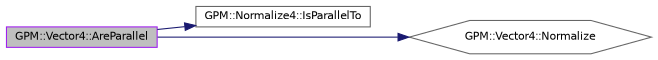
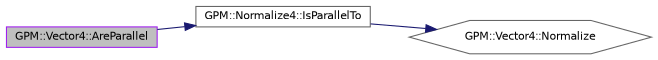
(278, 37) -> (398, 26)
